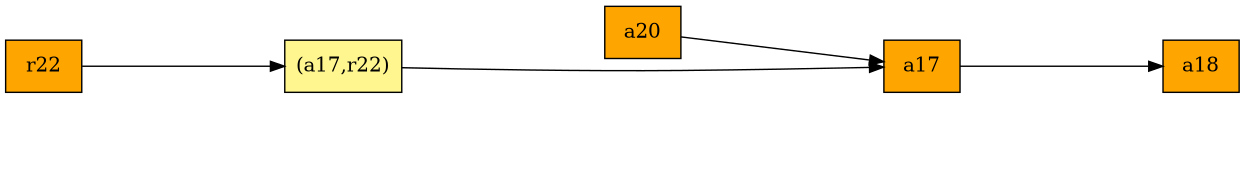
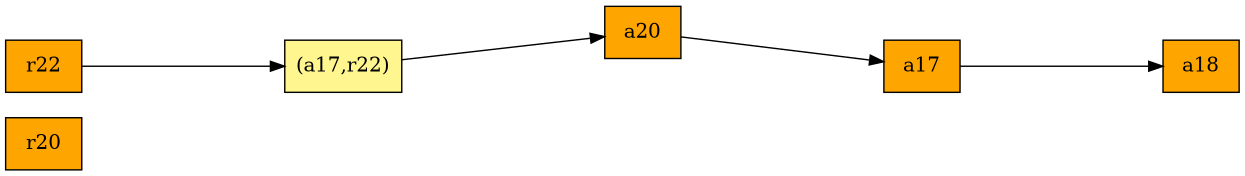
(636, 71) -> (496, 49)
none -> (44, 144)
